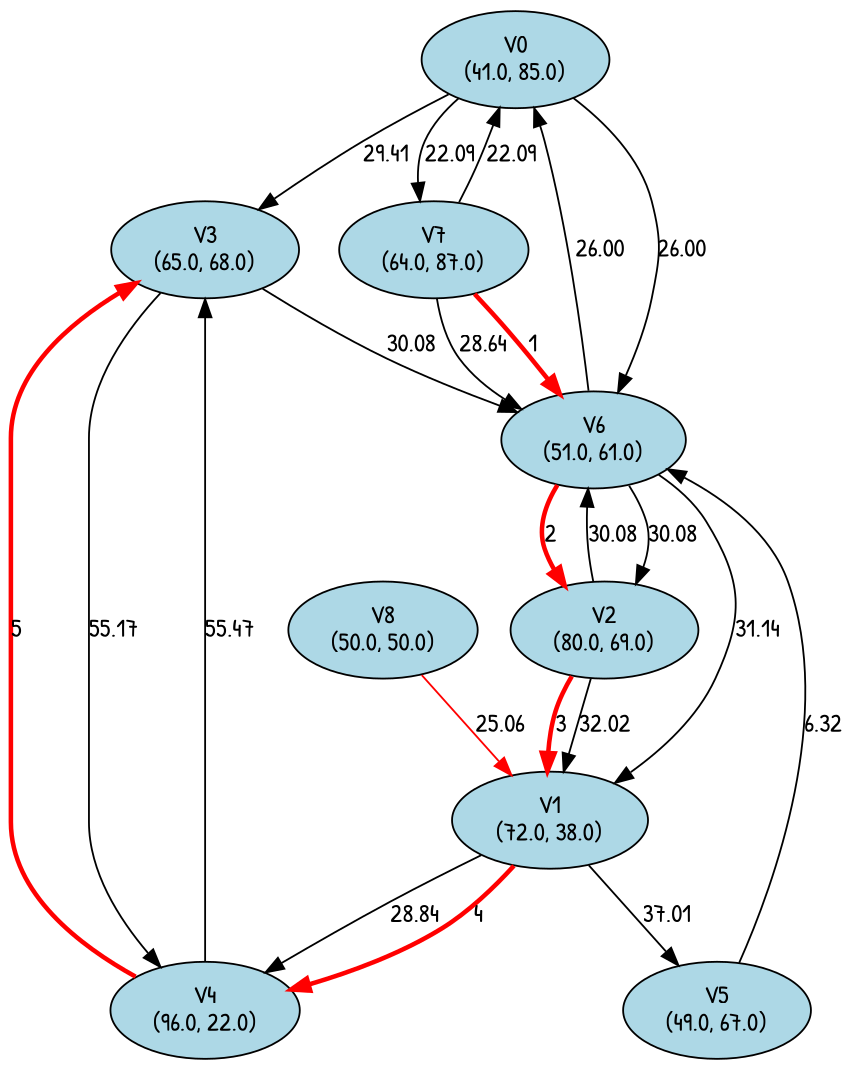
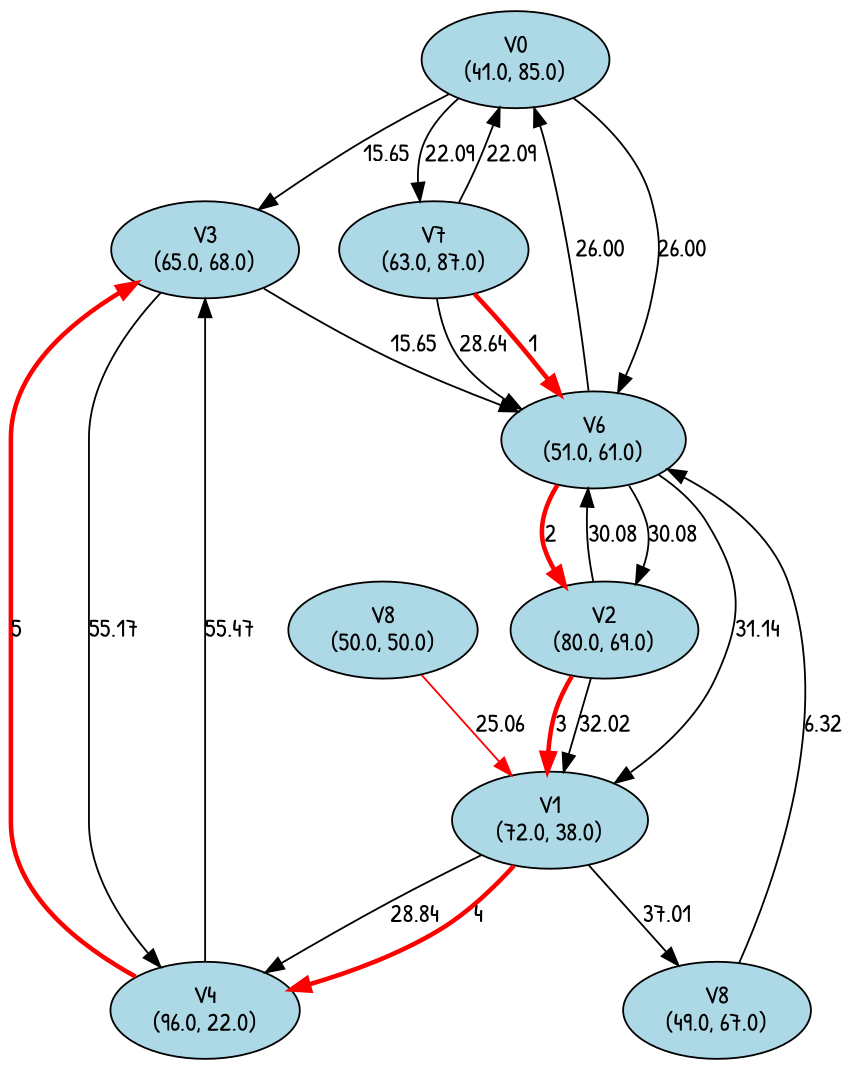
(387, 155) -> (387, 155)
(434, 250) -> (434, 250)
(412, 345) -> (414, 345)
(717, 1010) -> (717, 1010)
